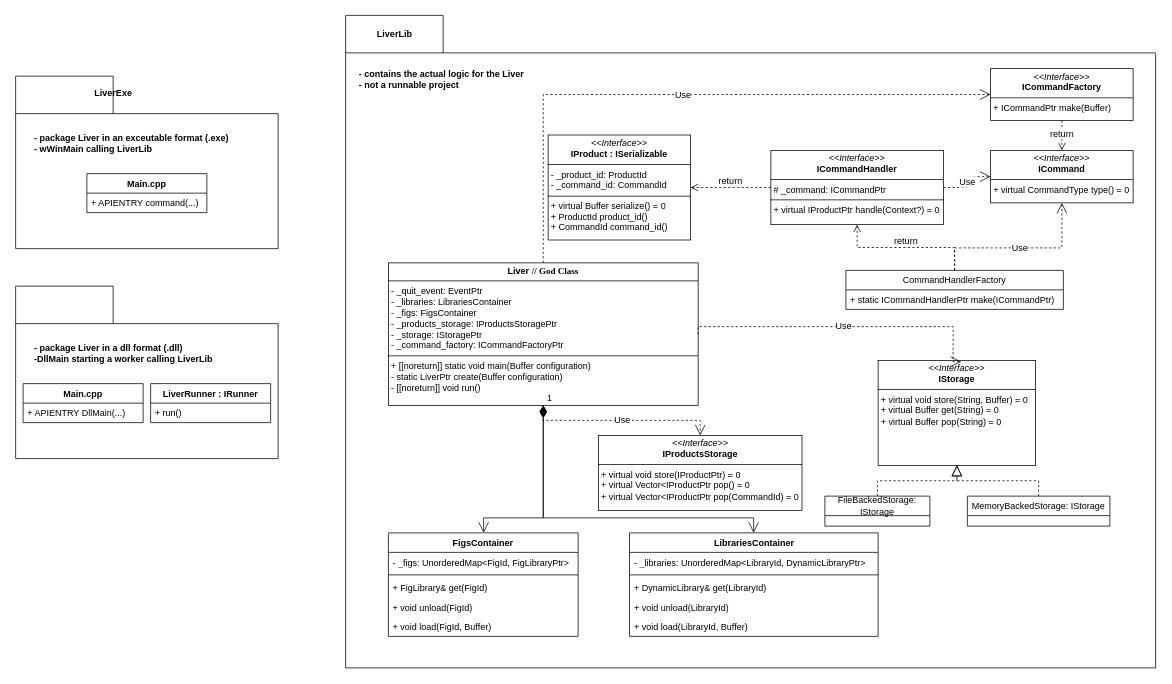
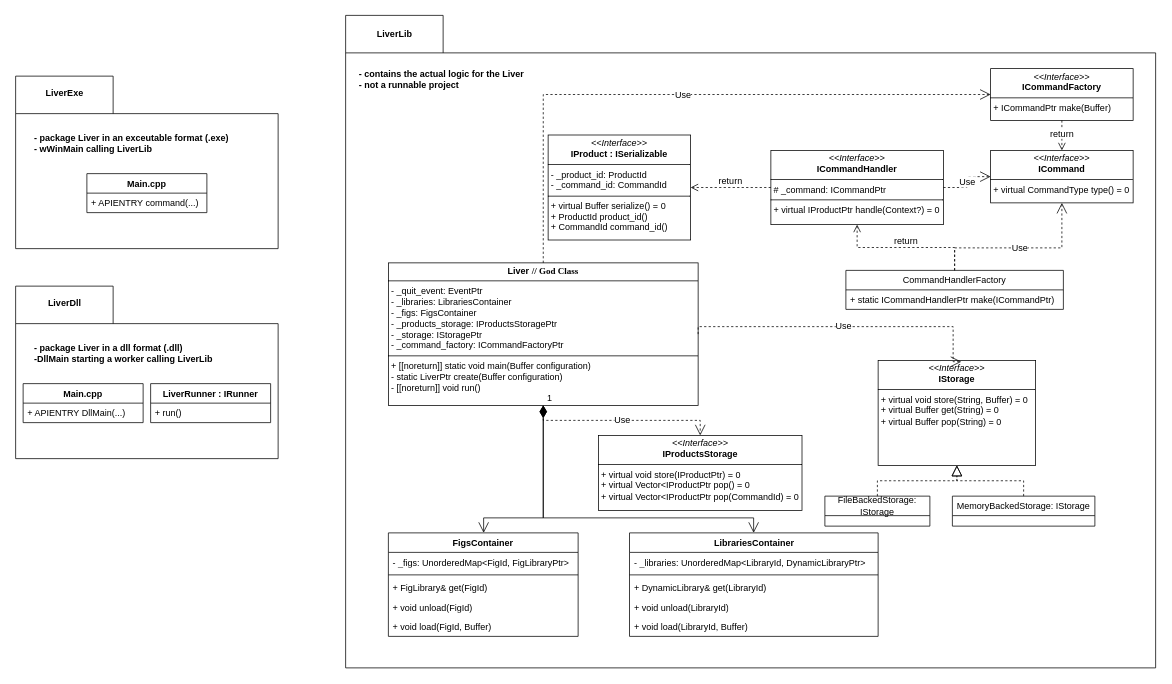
(113, 93) -> (64, 93)
none -> (64, 303)
(1038, 511) -> (1023, 511)
